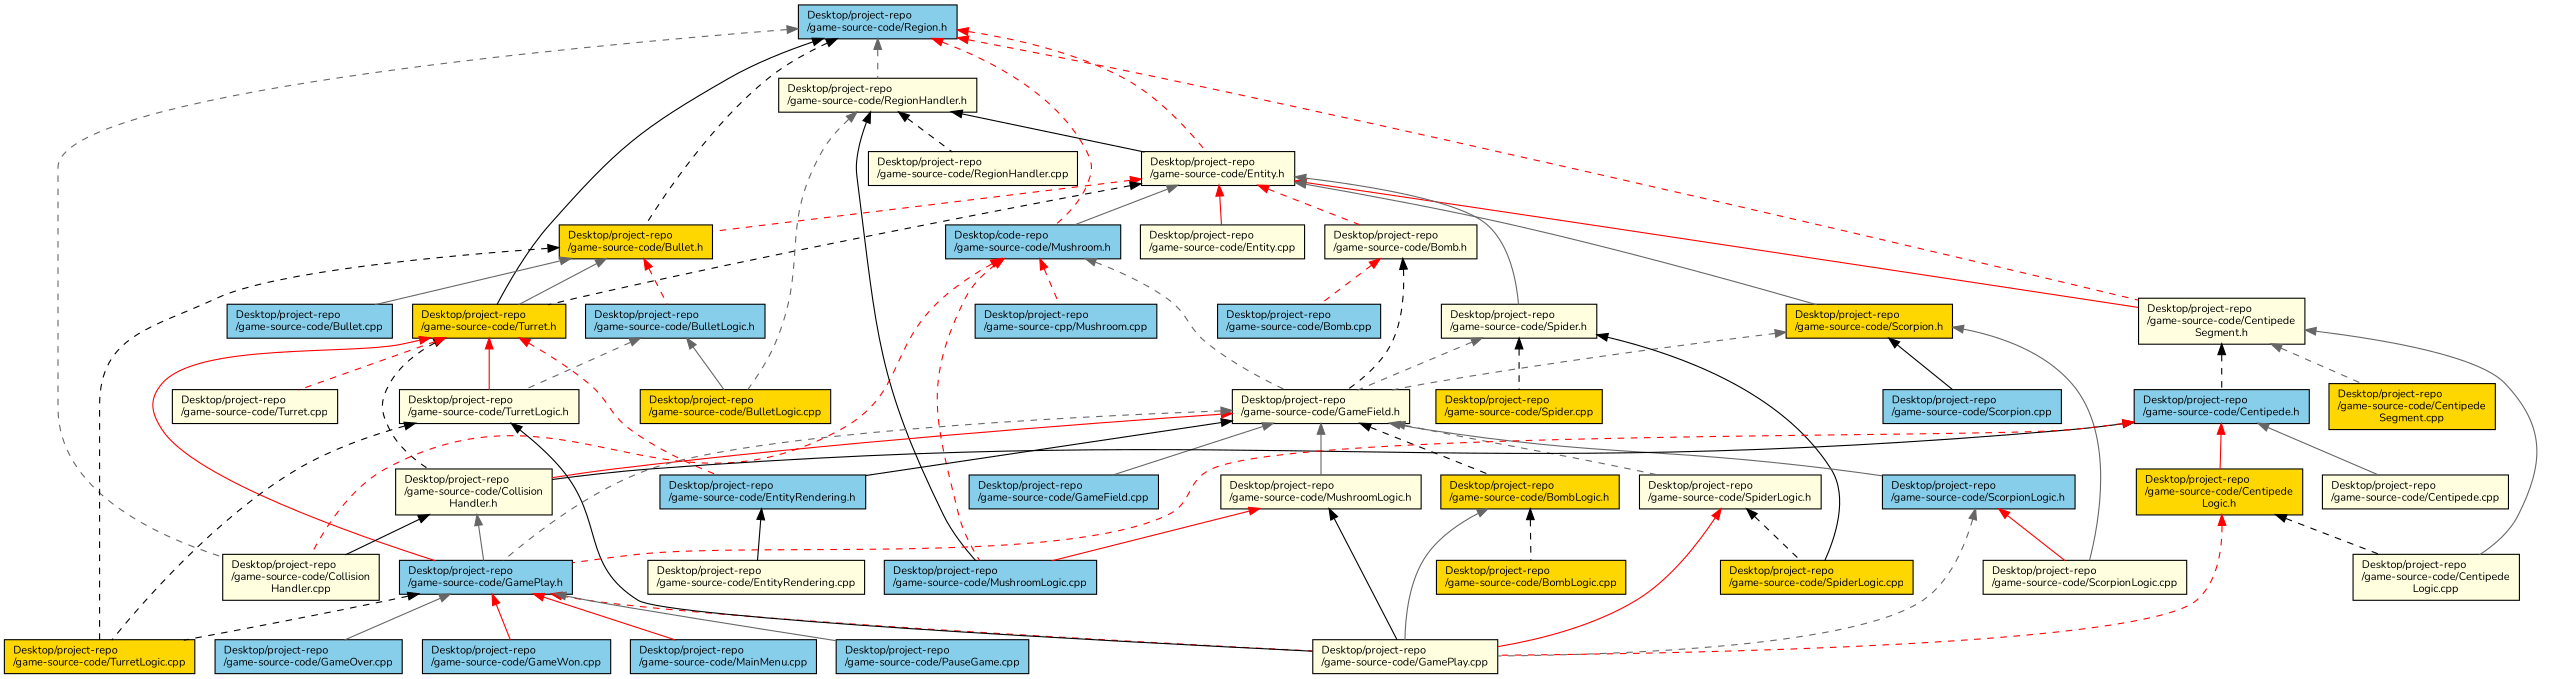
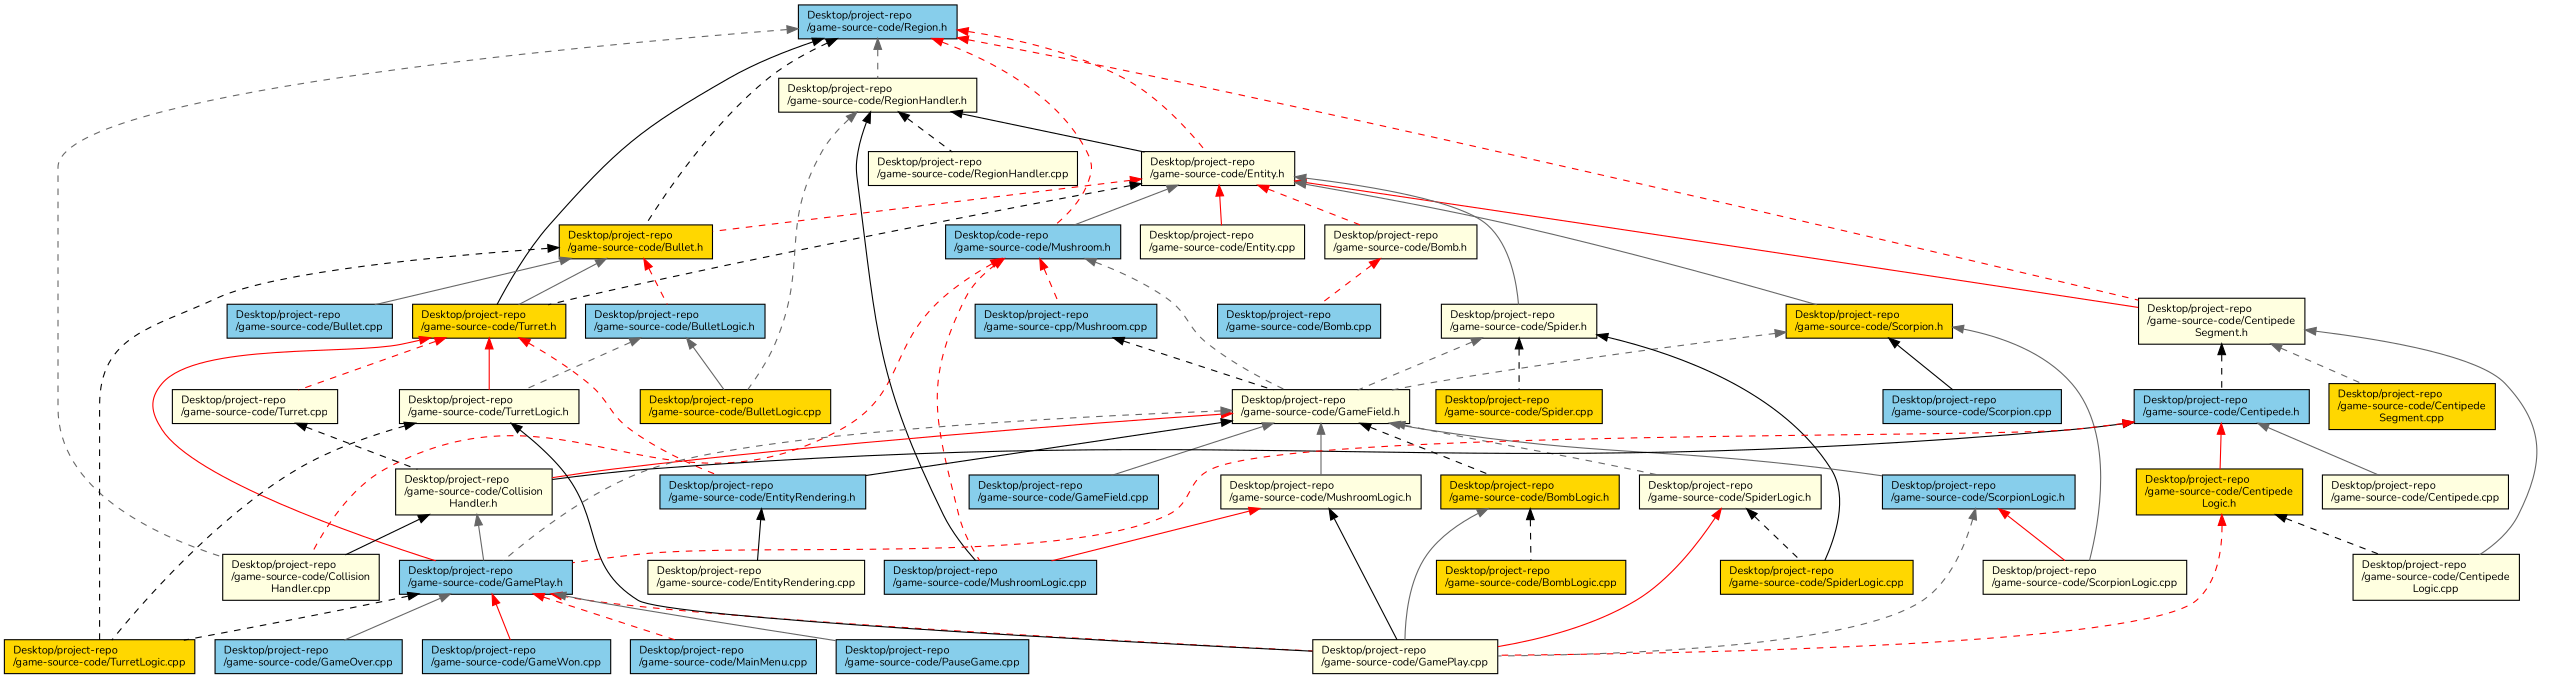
(1394, 339) -> (1199, 366)
(383, 404) -> (362, 448)
(610, 619) -> (610, 619)
